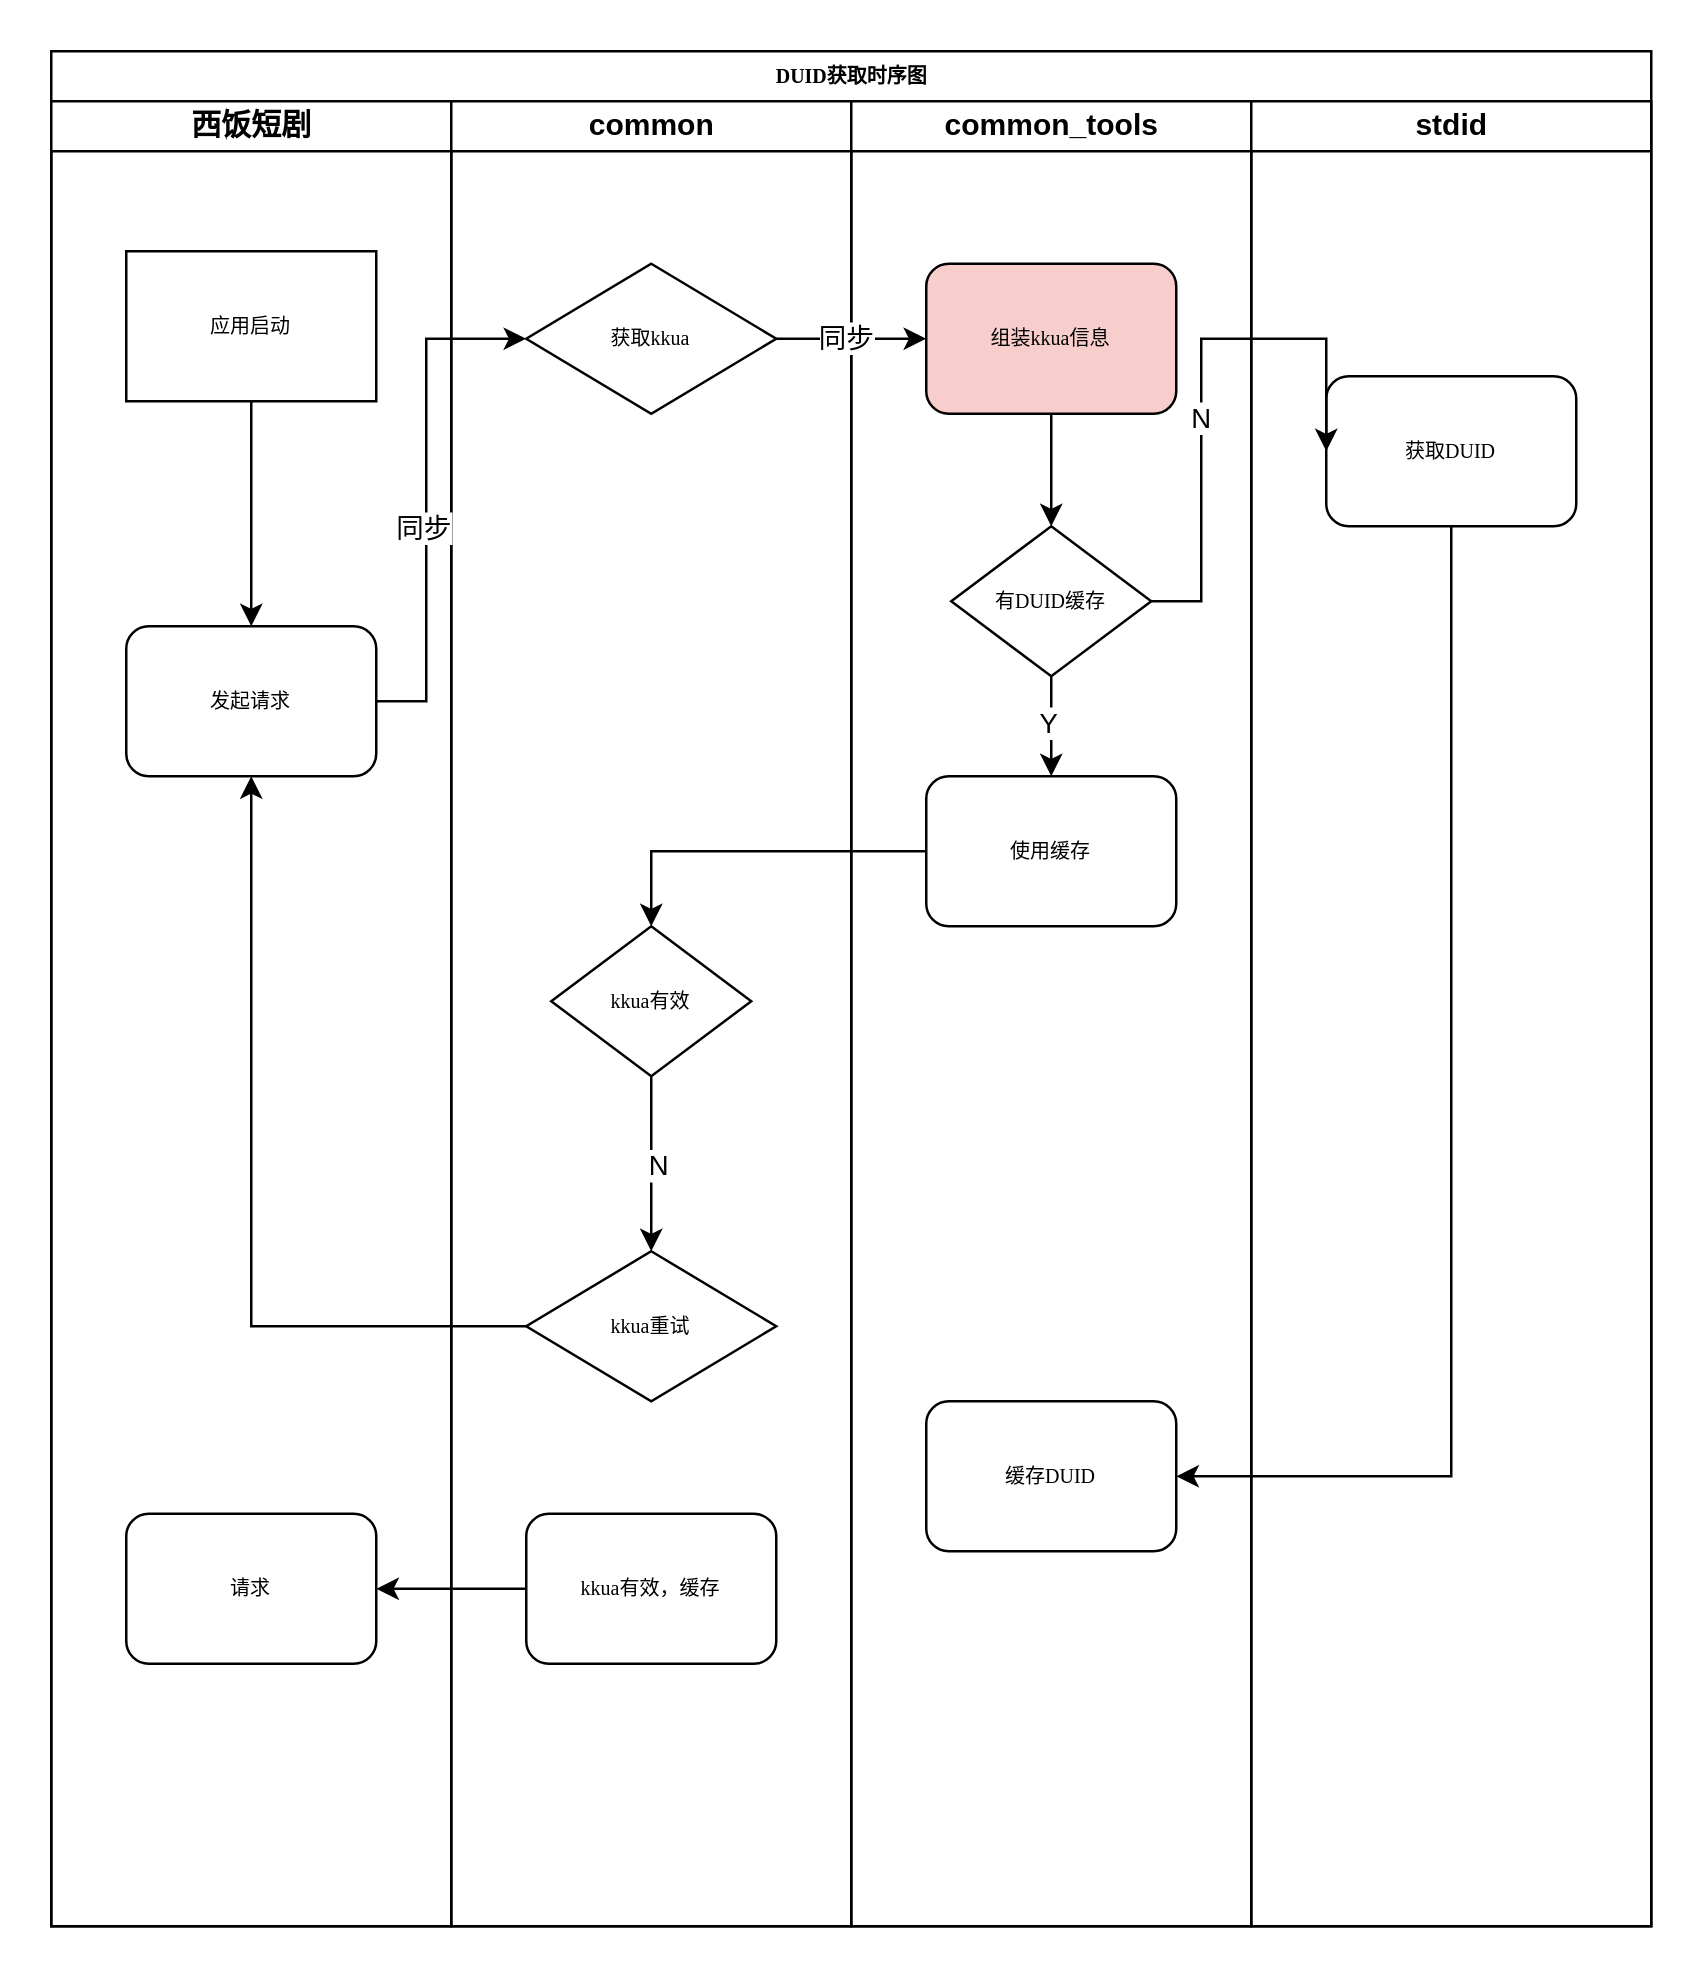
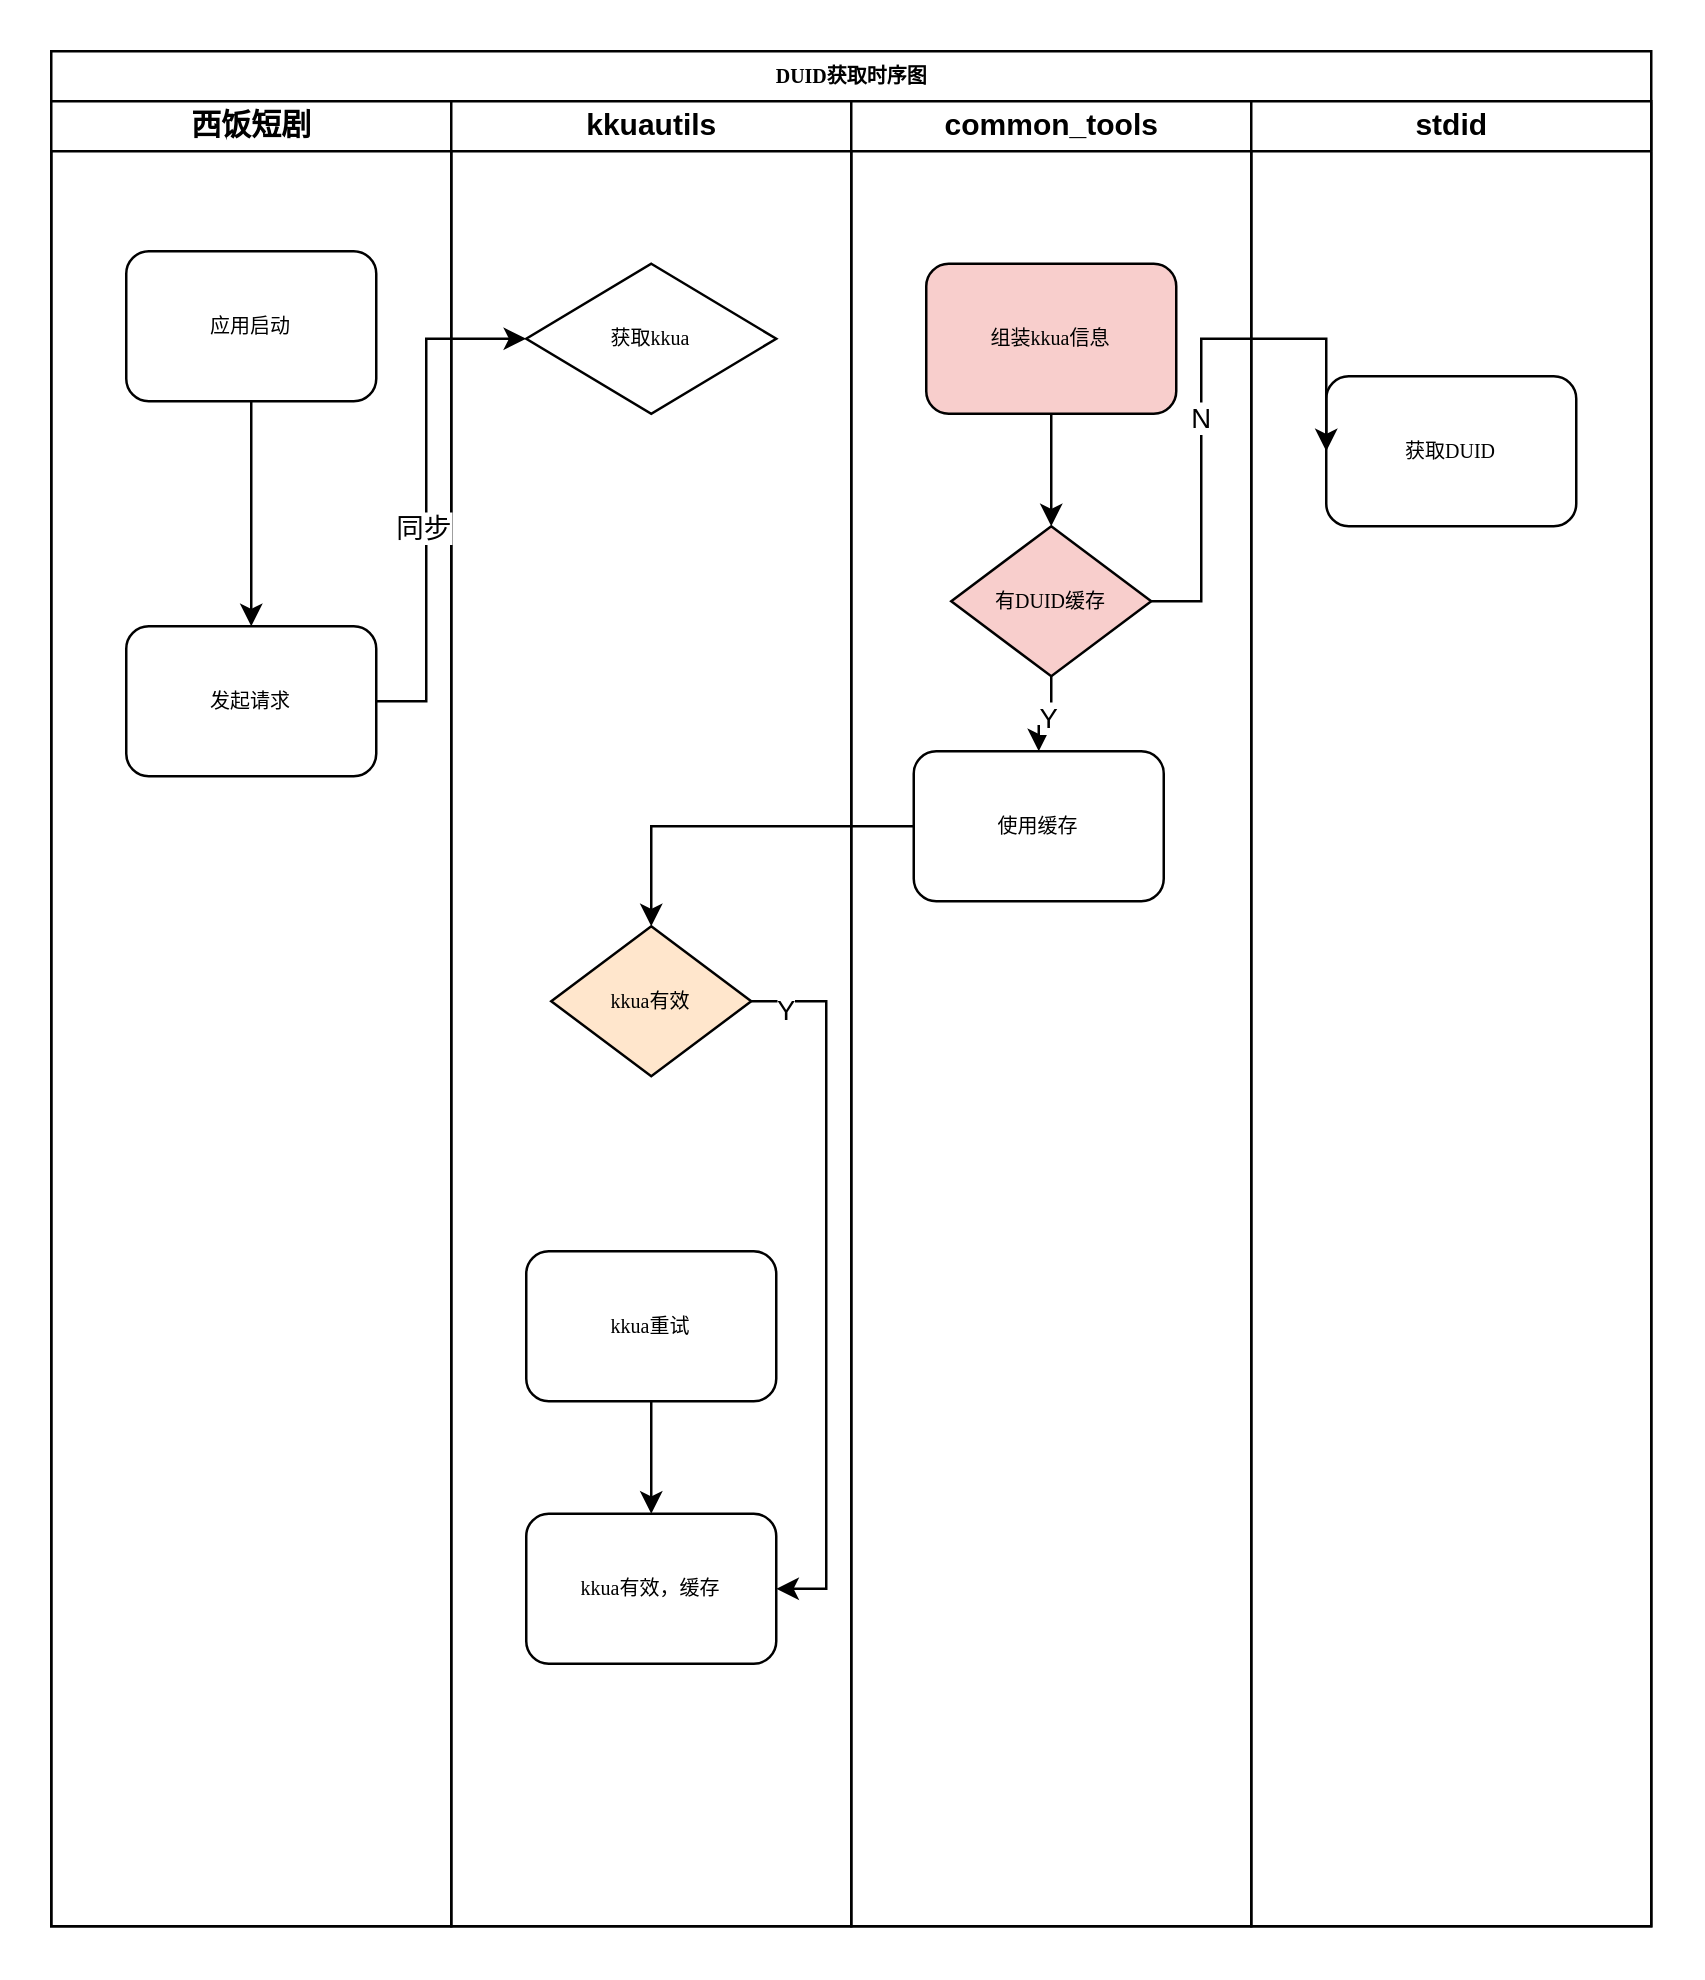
(653, 126) -> (653, 126)
(251, 326) -> (251, 326)
(811, 339) -> none
(1051, 601) -> (1051, 601)
(1051, 851) -> (1039, 826)
(651, 1001) -> (651, 1001)
(1451, 1098) -> none
(651, 1155) -> none
(251, 1157) -> (651, 1450)
none -> (826, 1274)
(651, 1326) -> (651, 1326)
(1051, 1476) -> none
(251, 1589) -> none
(491, 1589) -> none
